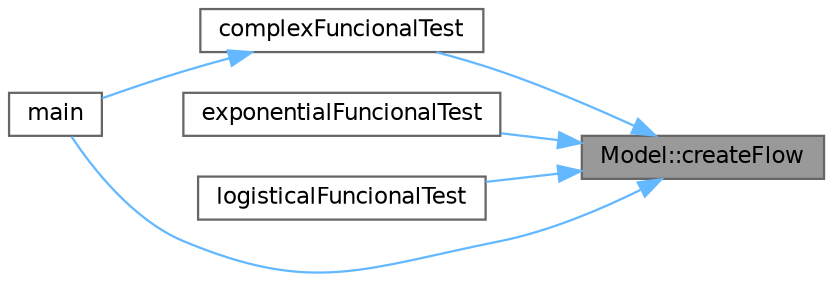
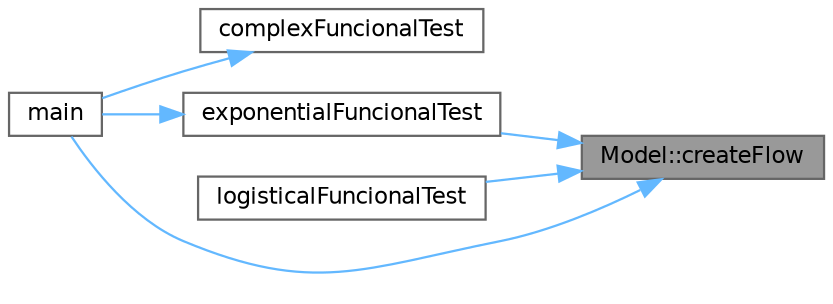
(537, 85) -> none
none -> (131, 114)
